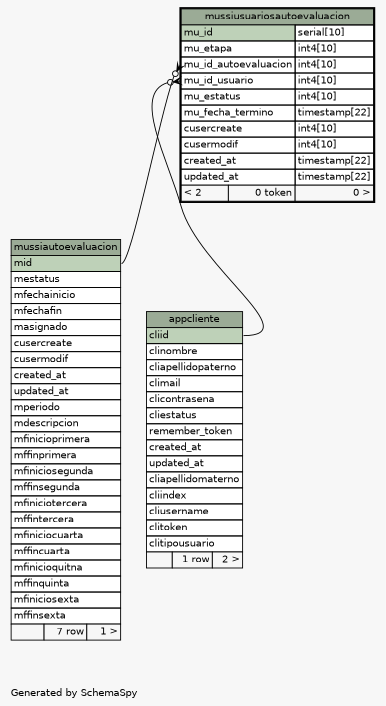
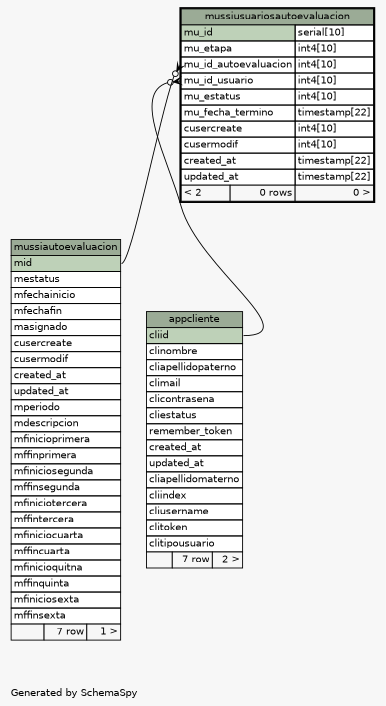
(274, 193) -> (276, 193)
(196, 560) -> (196, 560)
